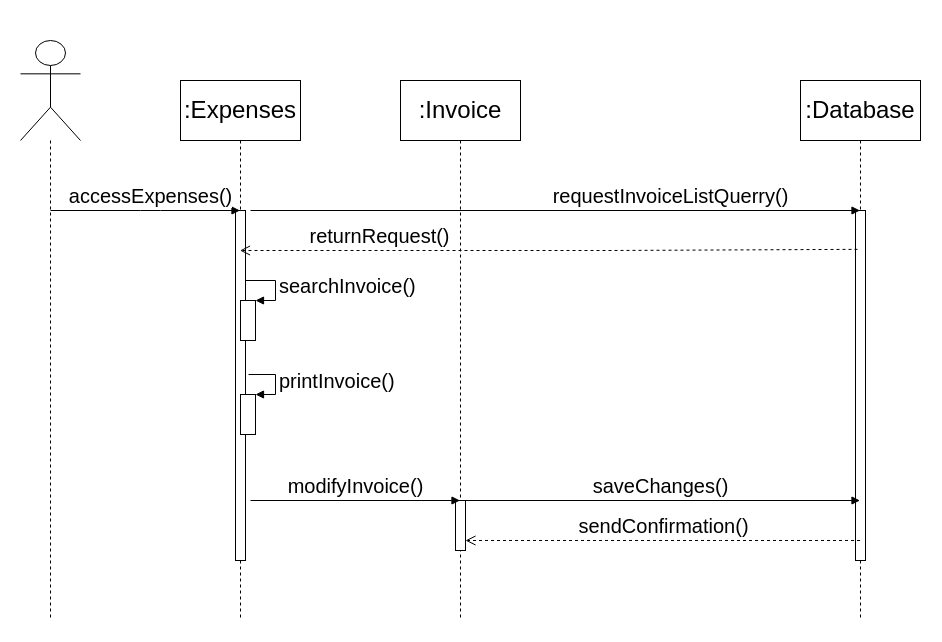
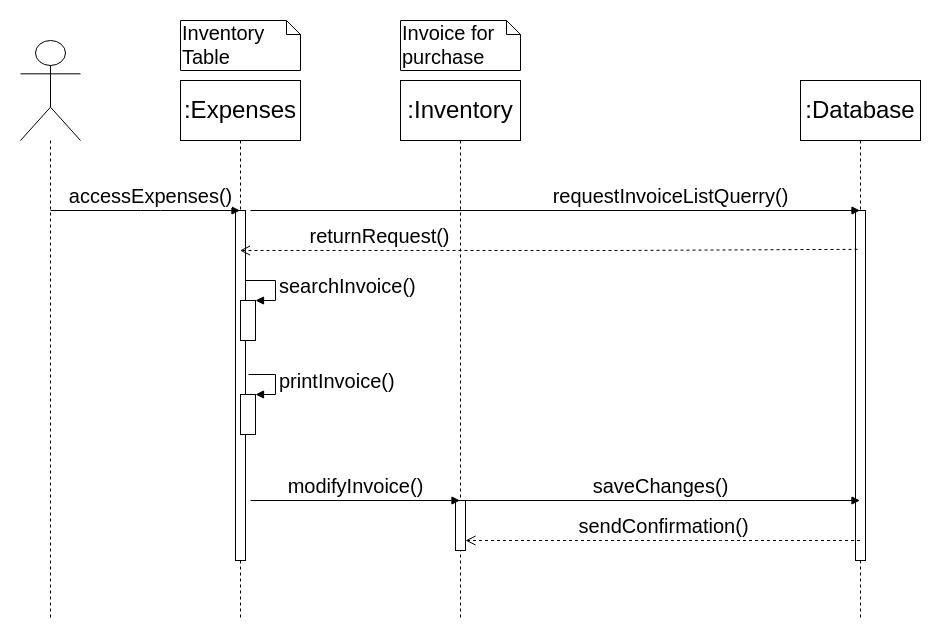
none -> (241, 46)
none -> (461, 46)
(461, 111) -> (461, 111)
